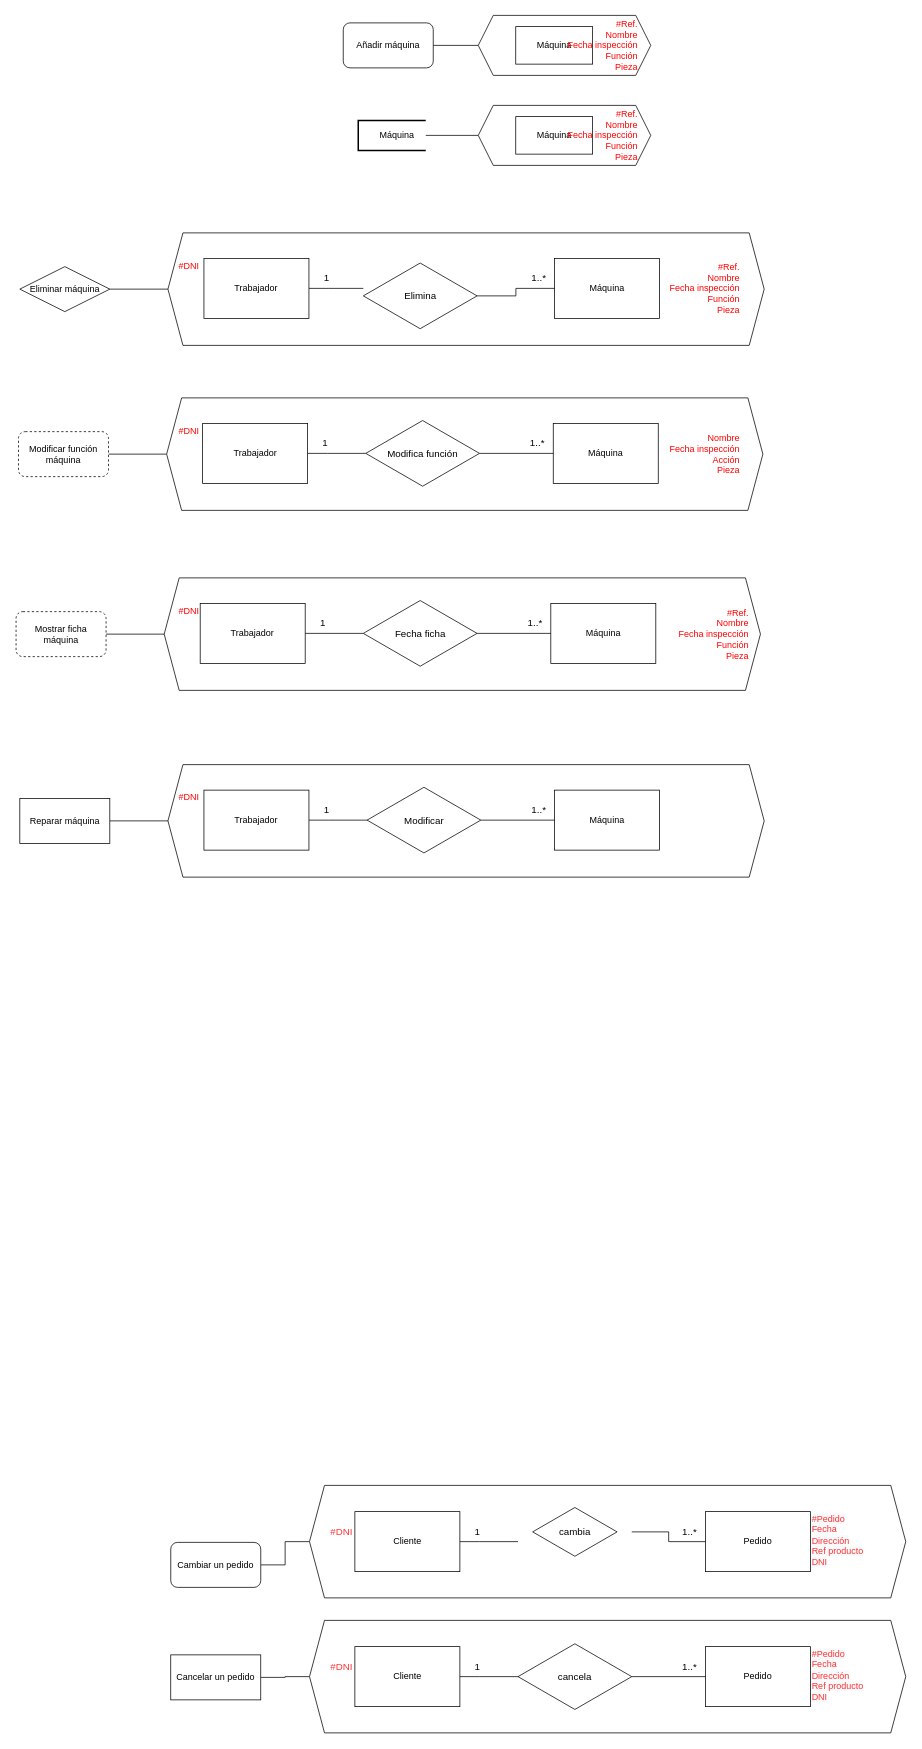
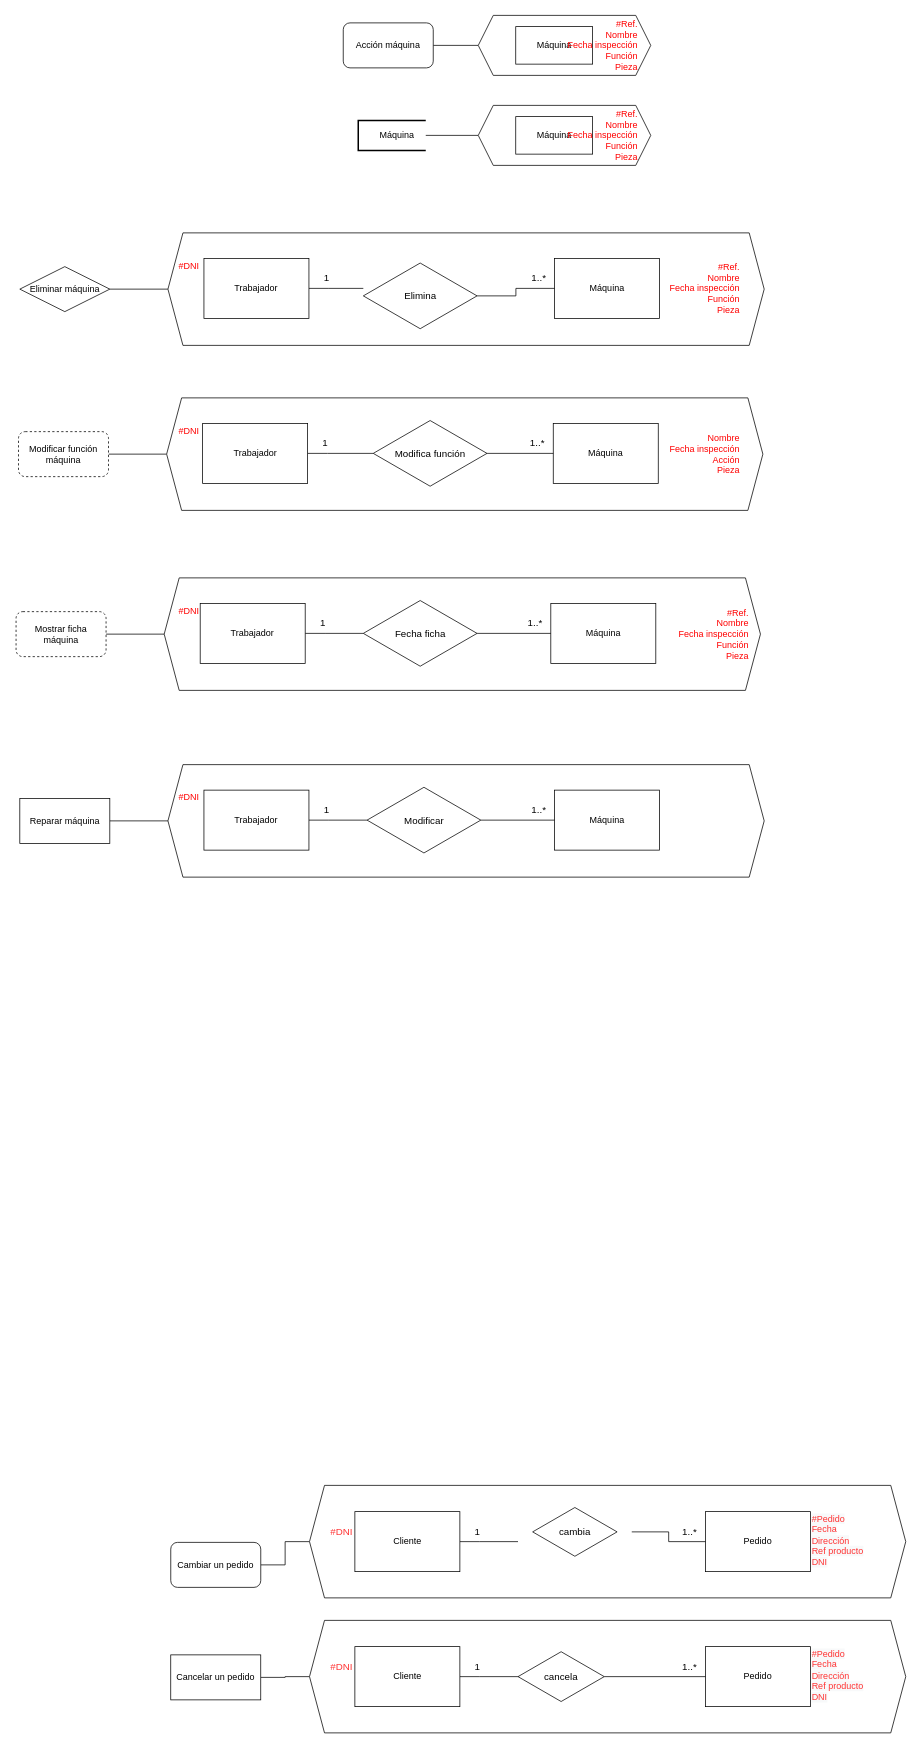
(388, 45) -> (388, 45)
(423, 453) -> (430, 453)
(575, 1677) -> (561, 1677)
